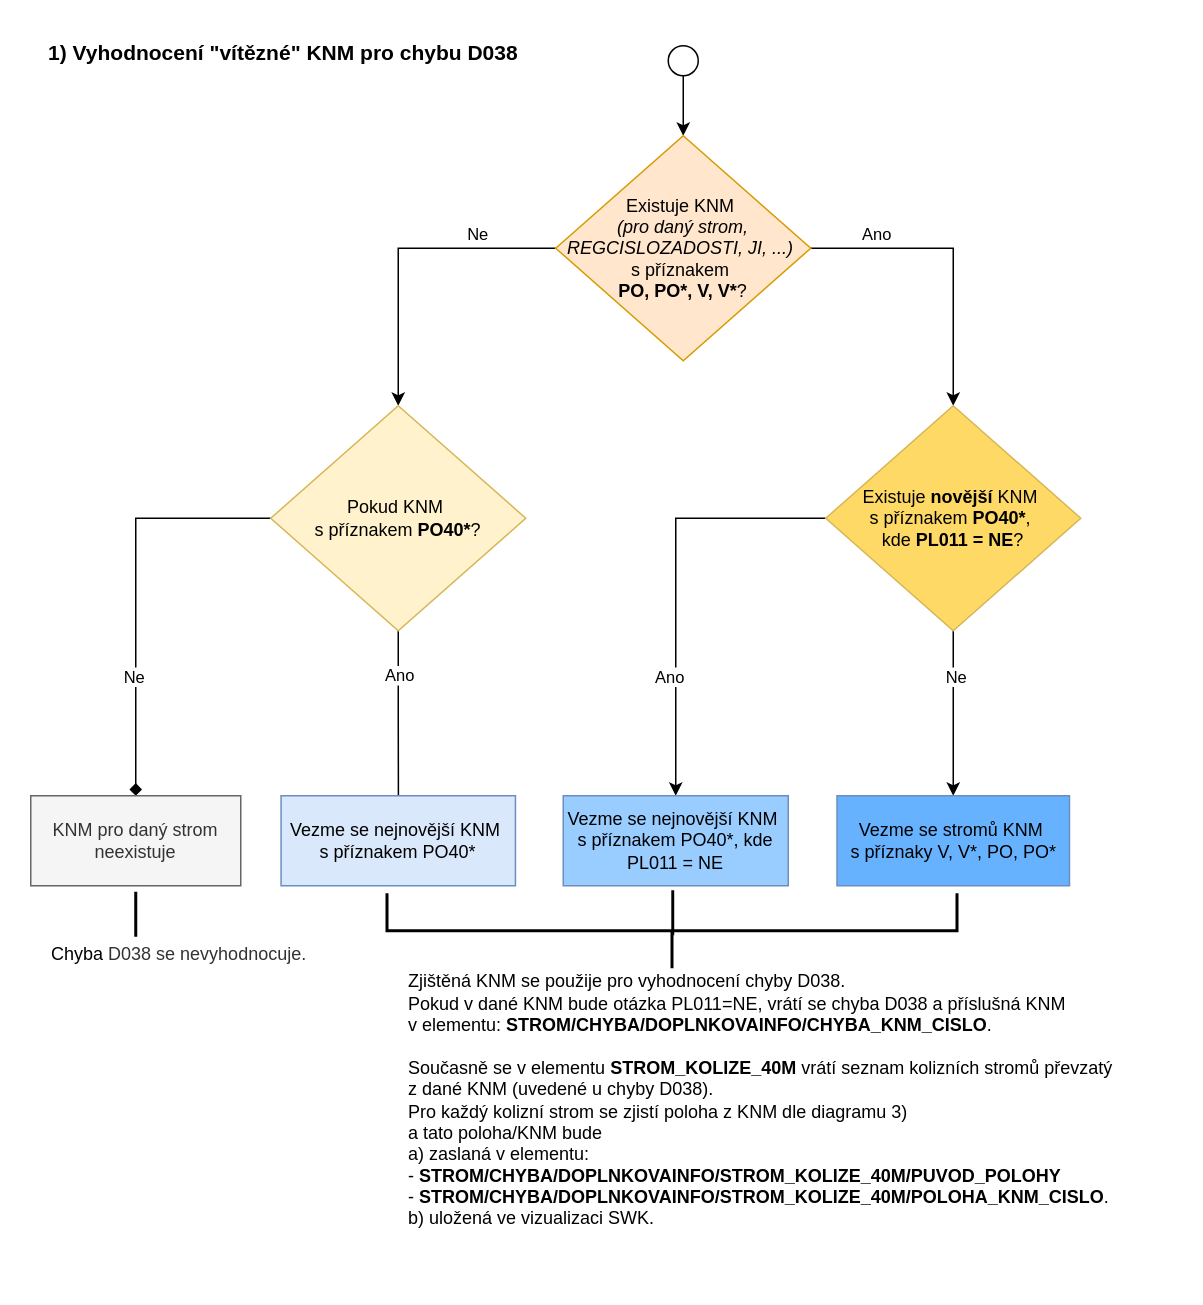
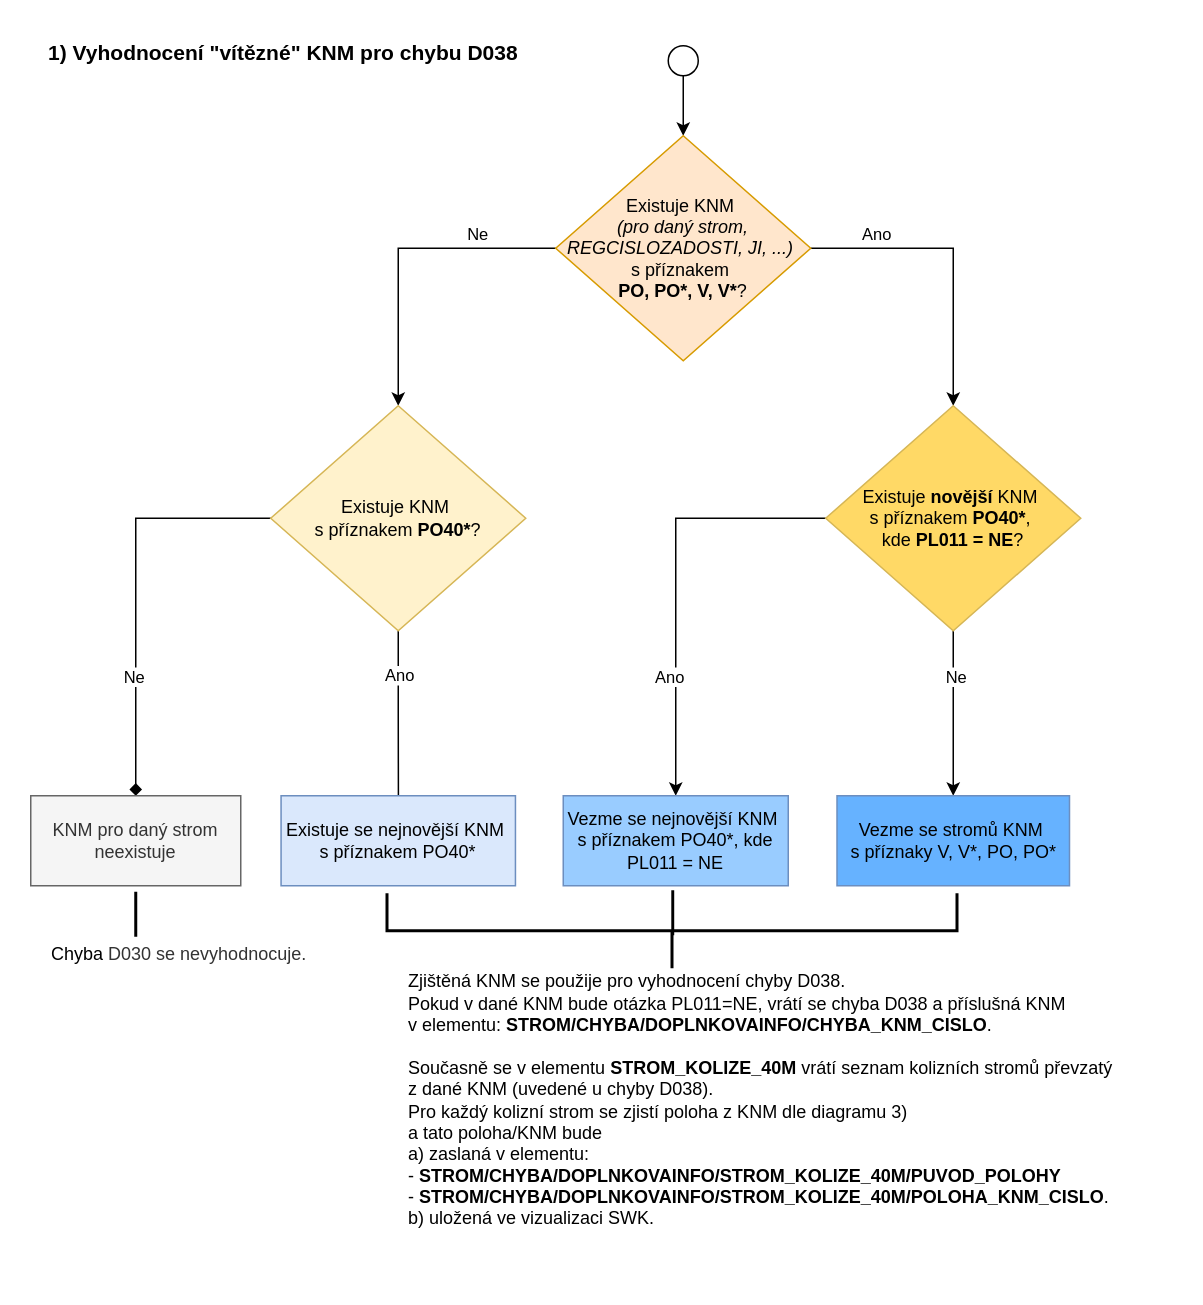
(398, 518) -> (398, 518)
(398, 841) -> (398, 841)
(186, 955) -> (186, 955)
